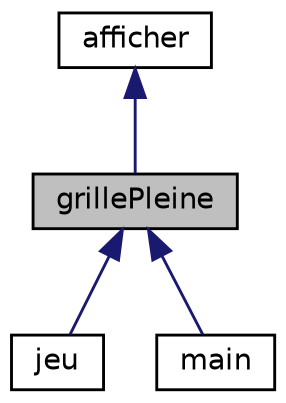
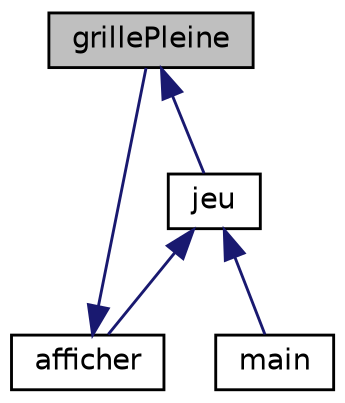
none -> (142, 294)
(182, 295) -> (250, 296)
